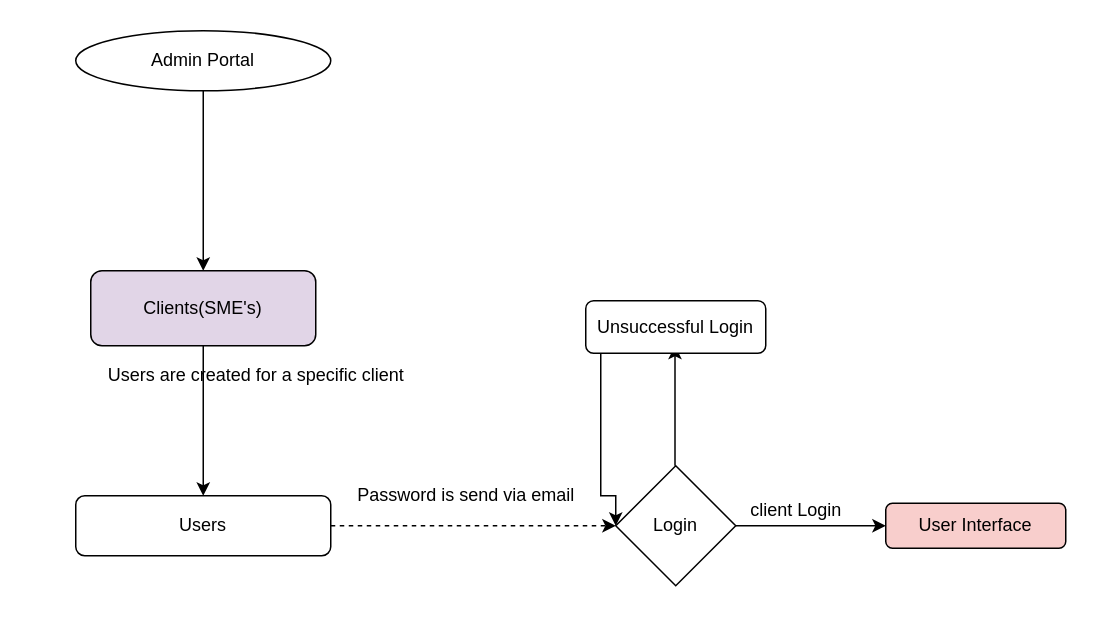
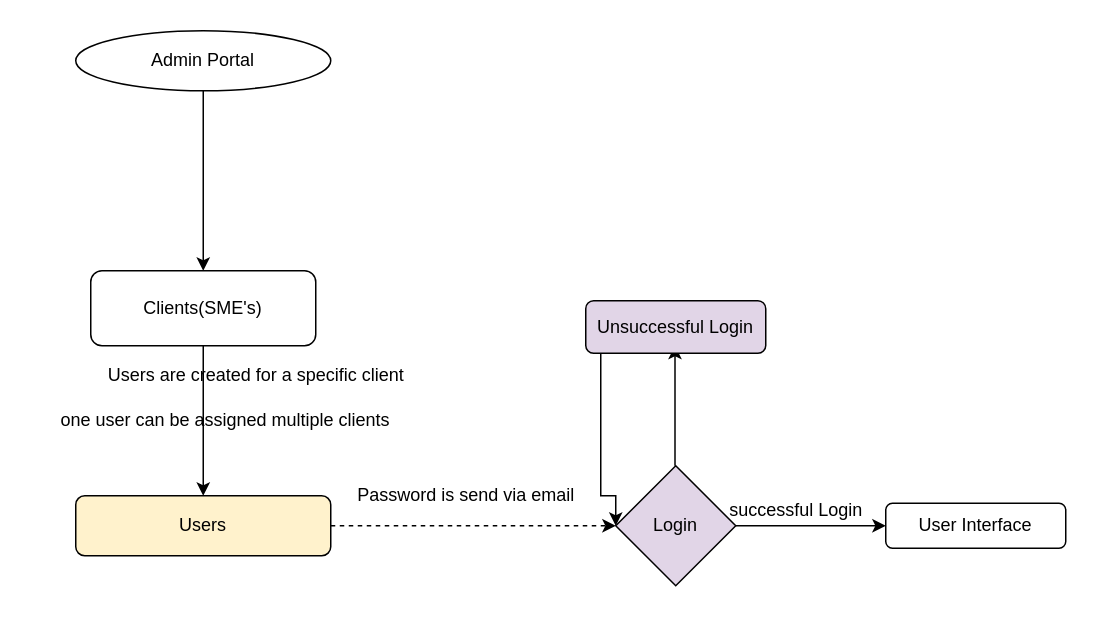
(203, 308) -> (203, 308)
(676, 327) -> (676, 327)
none -> (226, 421)
(797, 511) -> (797, 511)
(203, 526) -> (203, 526)
(676, 526) -> (676, 526)
(976, 526) -> (976, 526)
